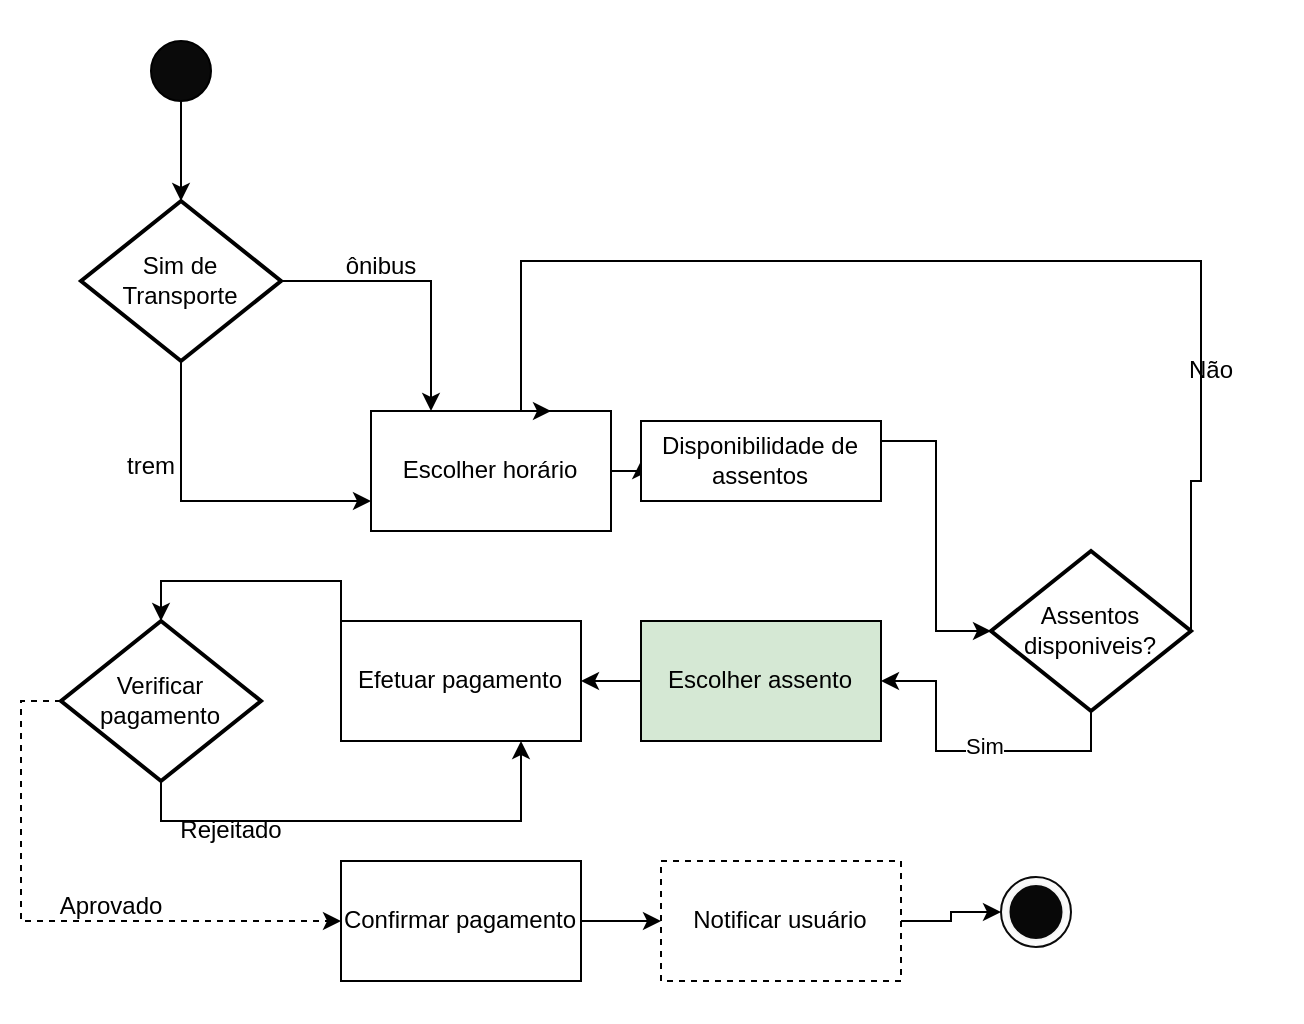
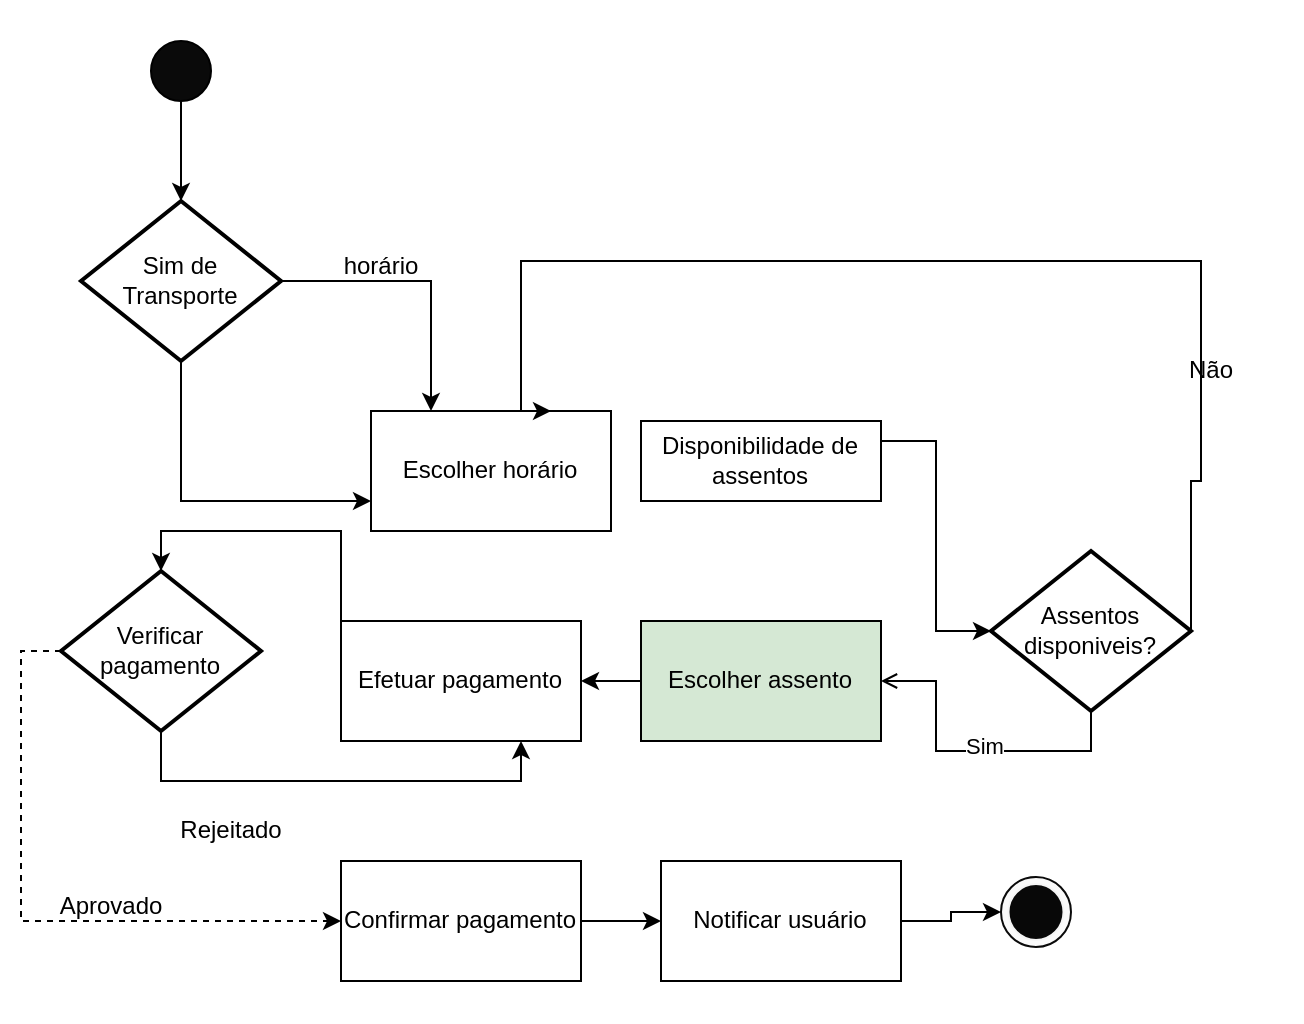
(382, 267) -> (382, 267)
(151, 467) -> none
(627, 471) -> none
(896, 681) -> (893, 681)
(161, 701) -> (161, 651)
(781, 921) -> (781, 921)
